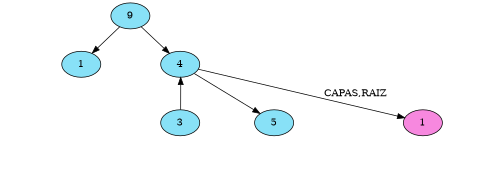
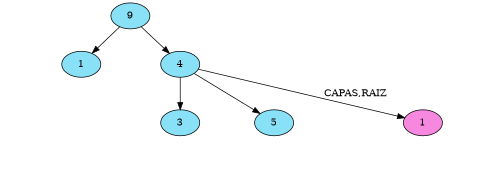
(181, 97) -> (180, 90)
